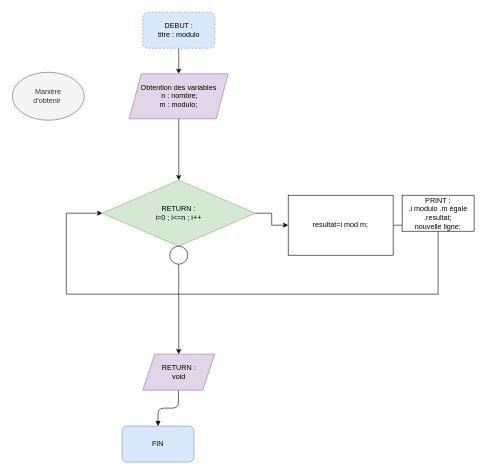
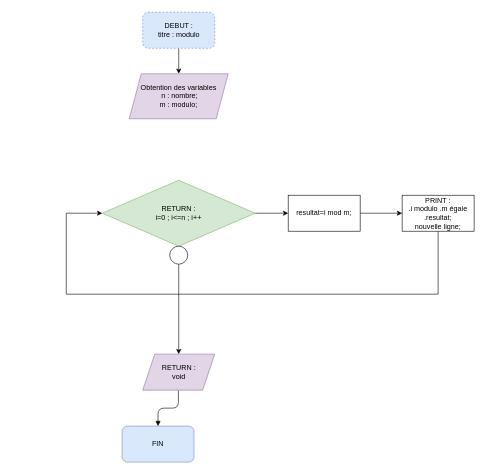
(48, 96) -> none
(179, 174) -> none
(341, 225) -> (324, 213)
